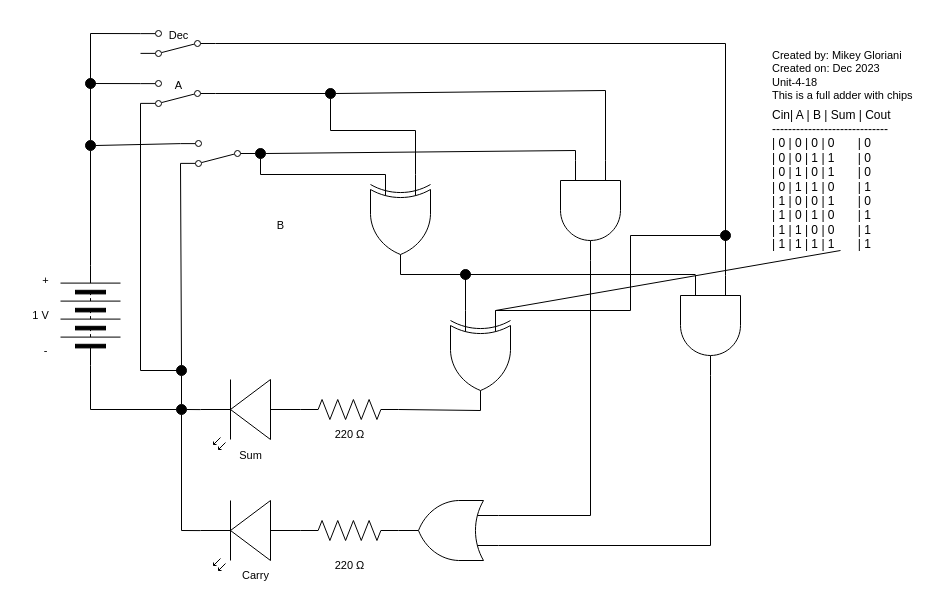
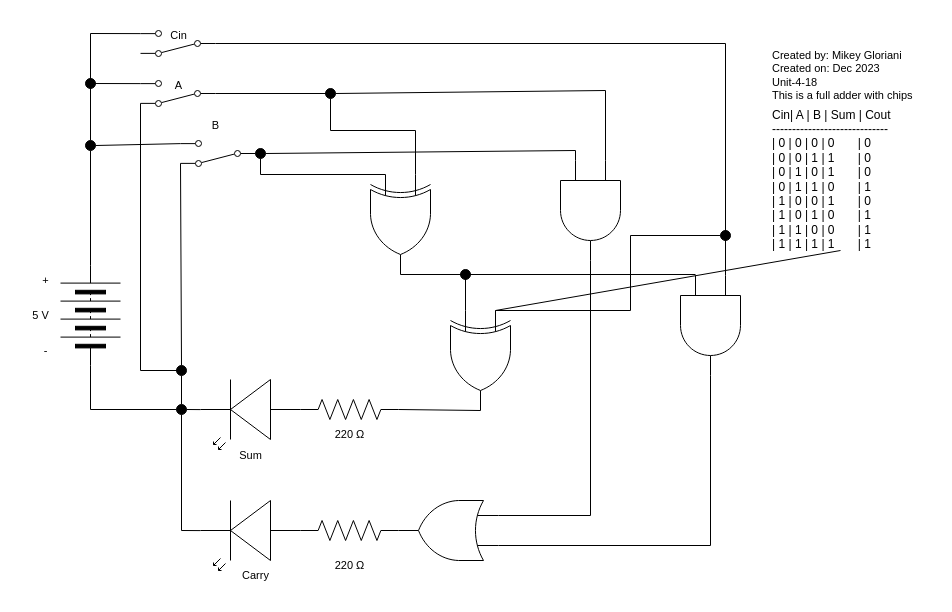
(179, 36) -> (179, 36)
(281, 226) -> (216, 126)
(41, 316) -> (41, 316)
